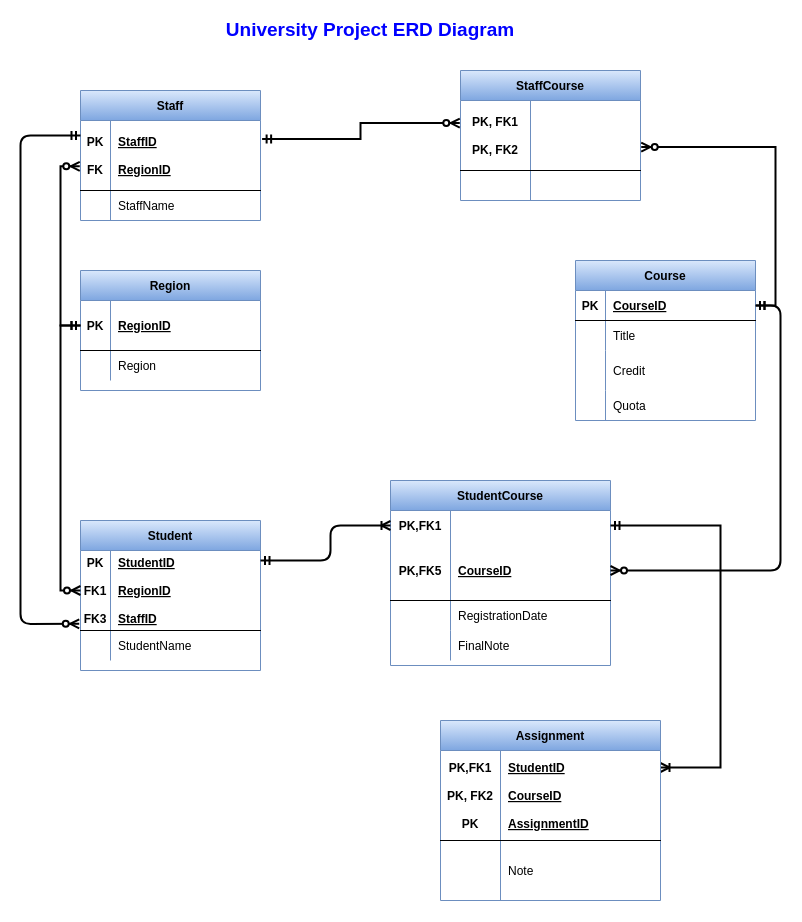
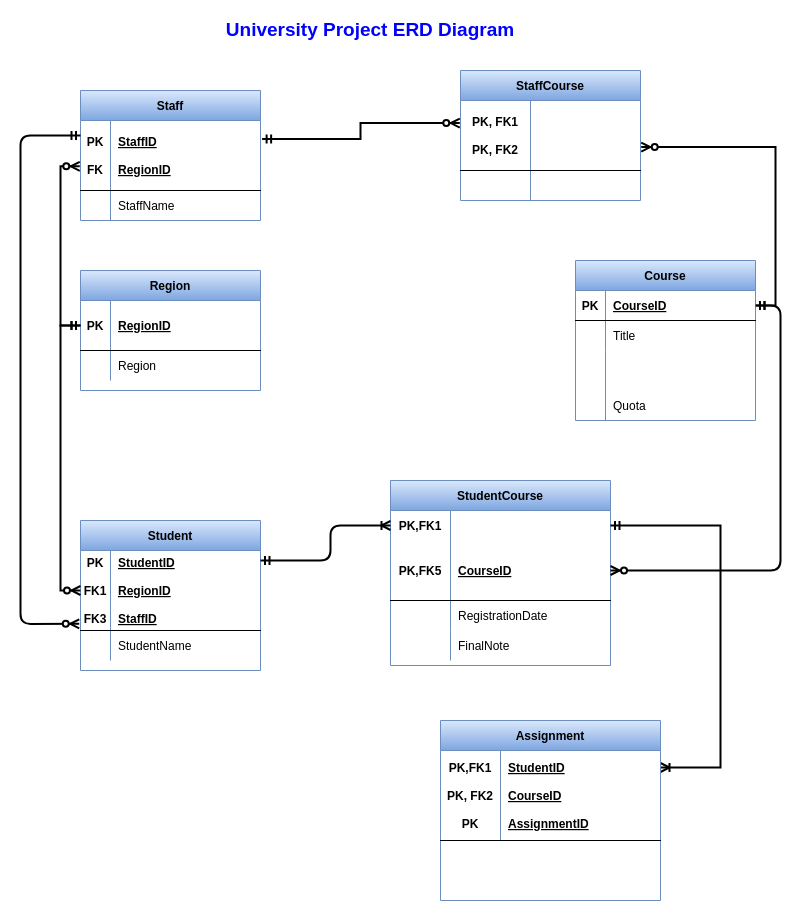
(681, 371) -> none
(581, 871) -> none
